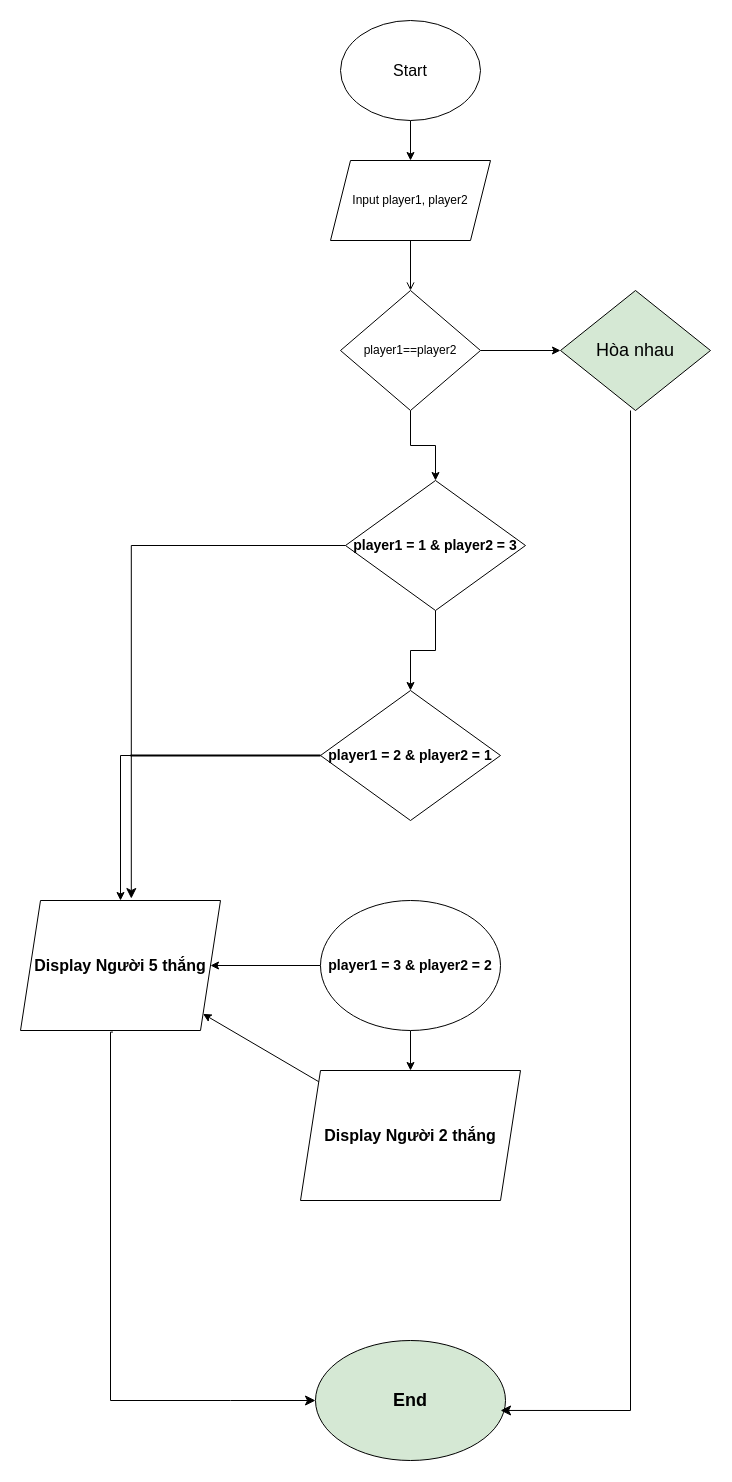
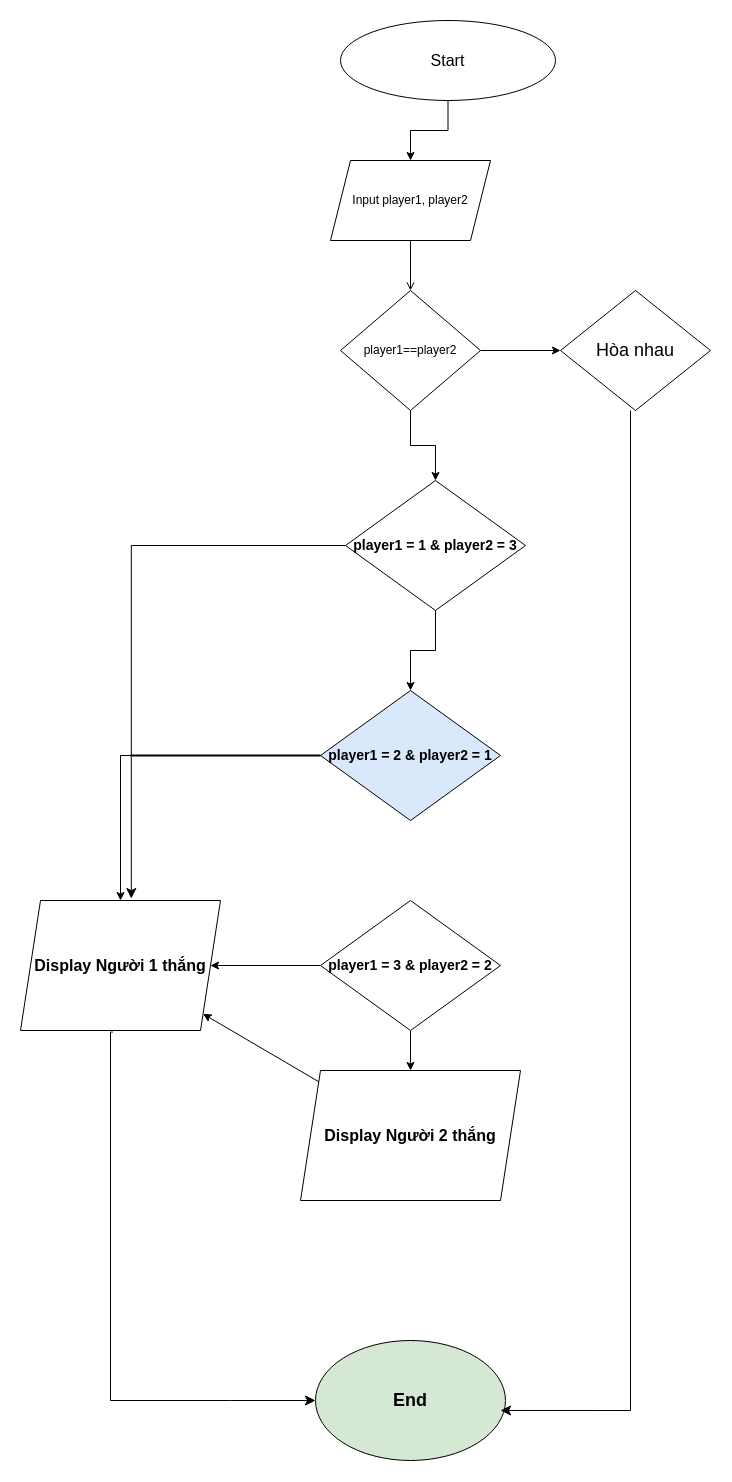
(411, 71) -> (448, 61)
(636, 351) -> (636, 351)
(411, 756) -> (411, 756)
(121, 966) -> (121, 966)
(411, 966) -> (411, 966)
